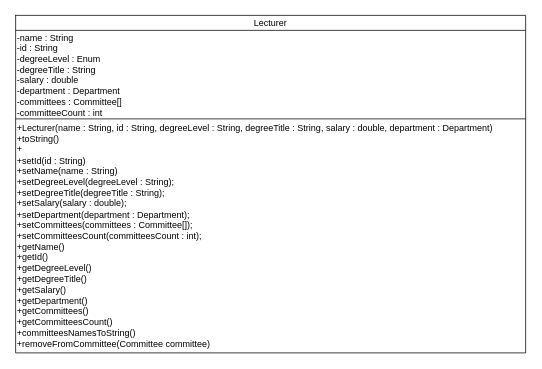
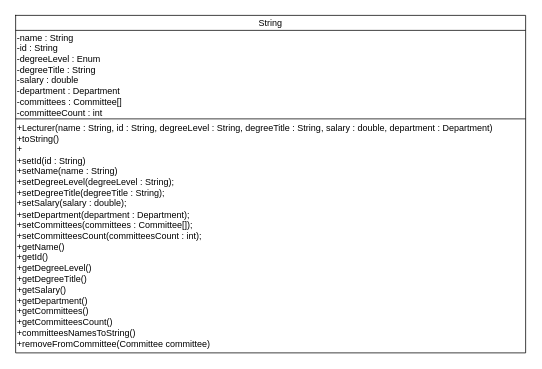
(270, 23) -> (270, 23)
